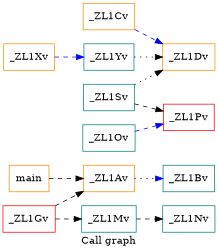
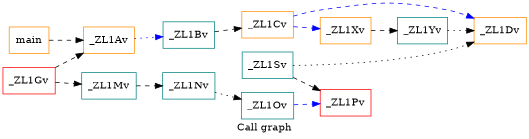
none -> (303, 27)
none -> (224, 30)
(66, 57) -> (380, 31)
none -> (225, 95)
